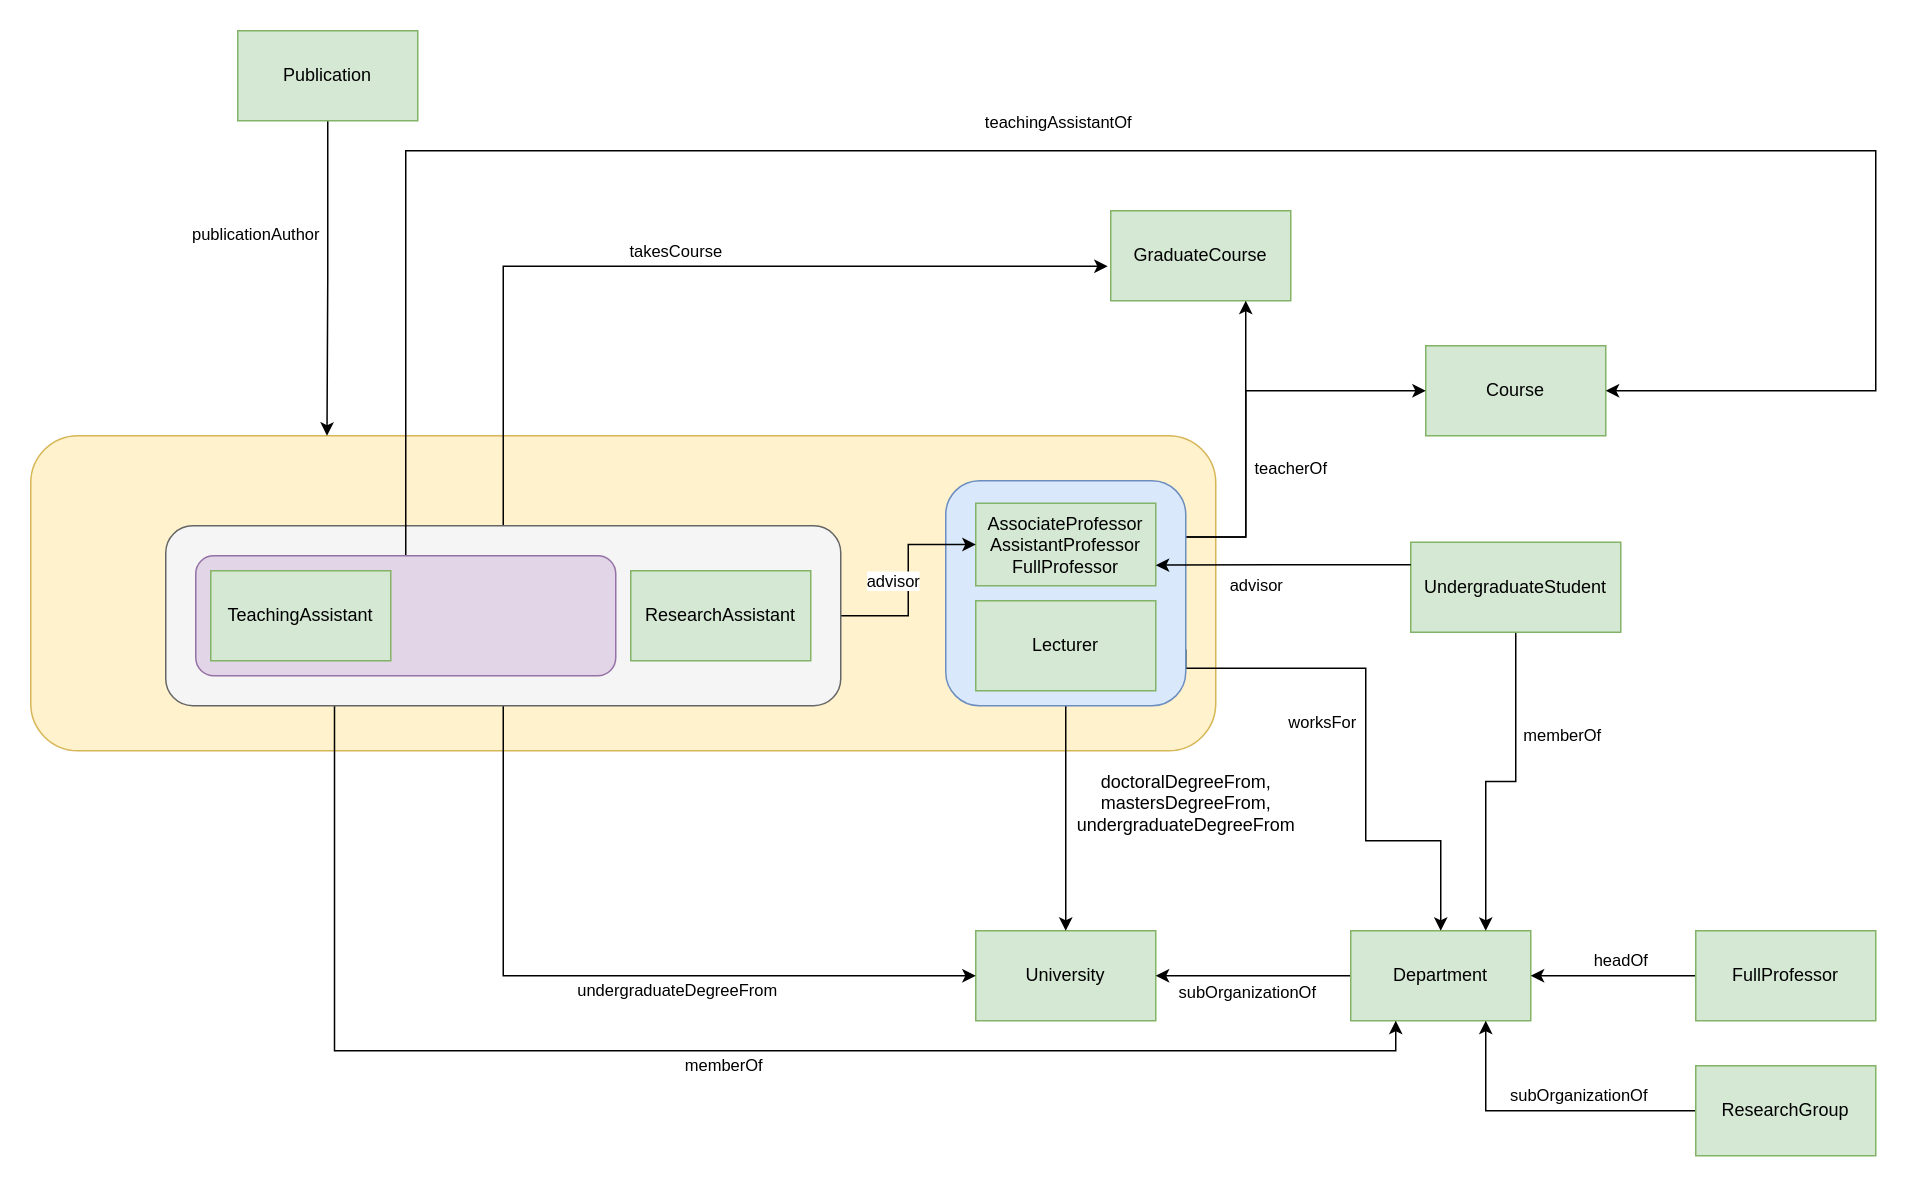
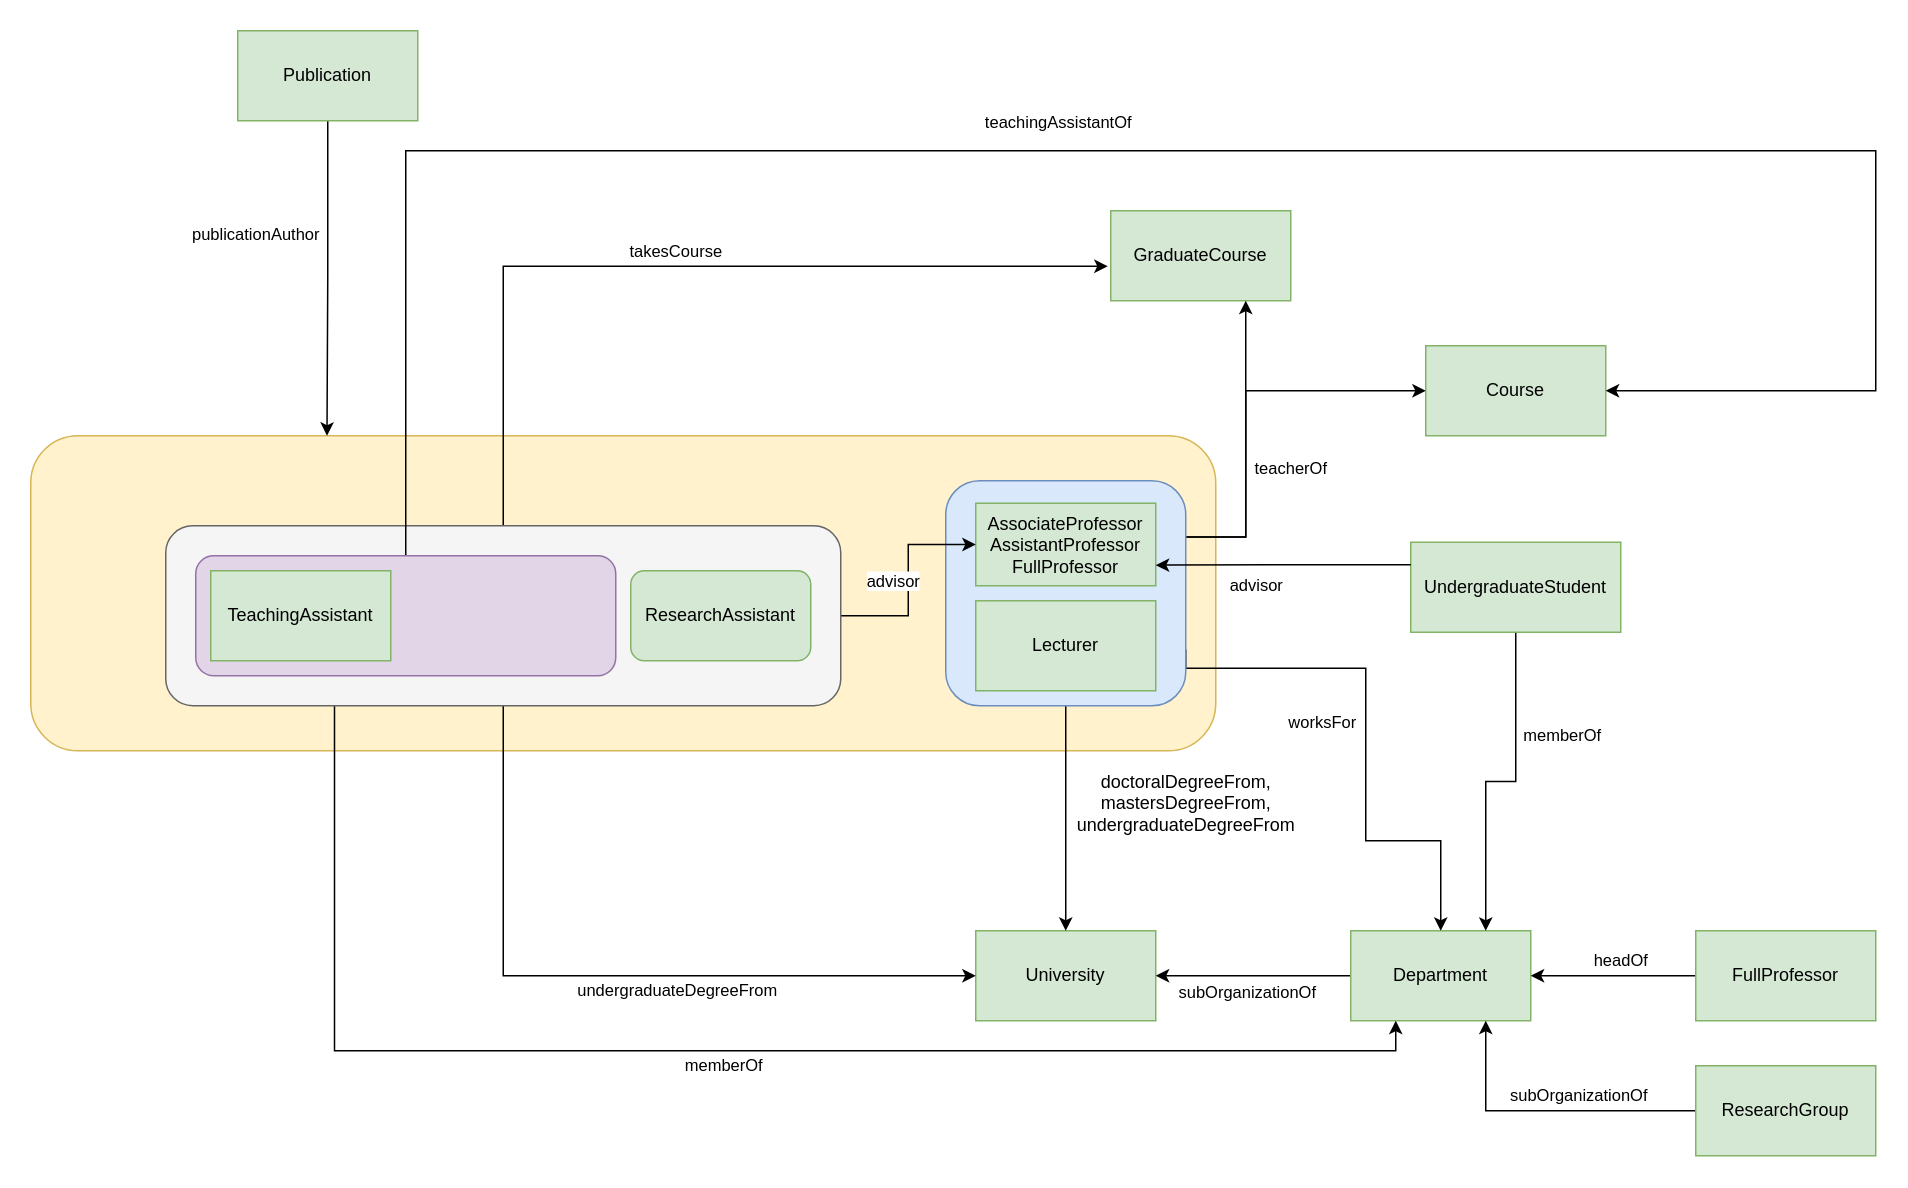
(721, 616) -> (721, 616)
